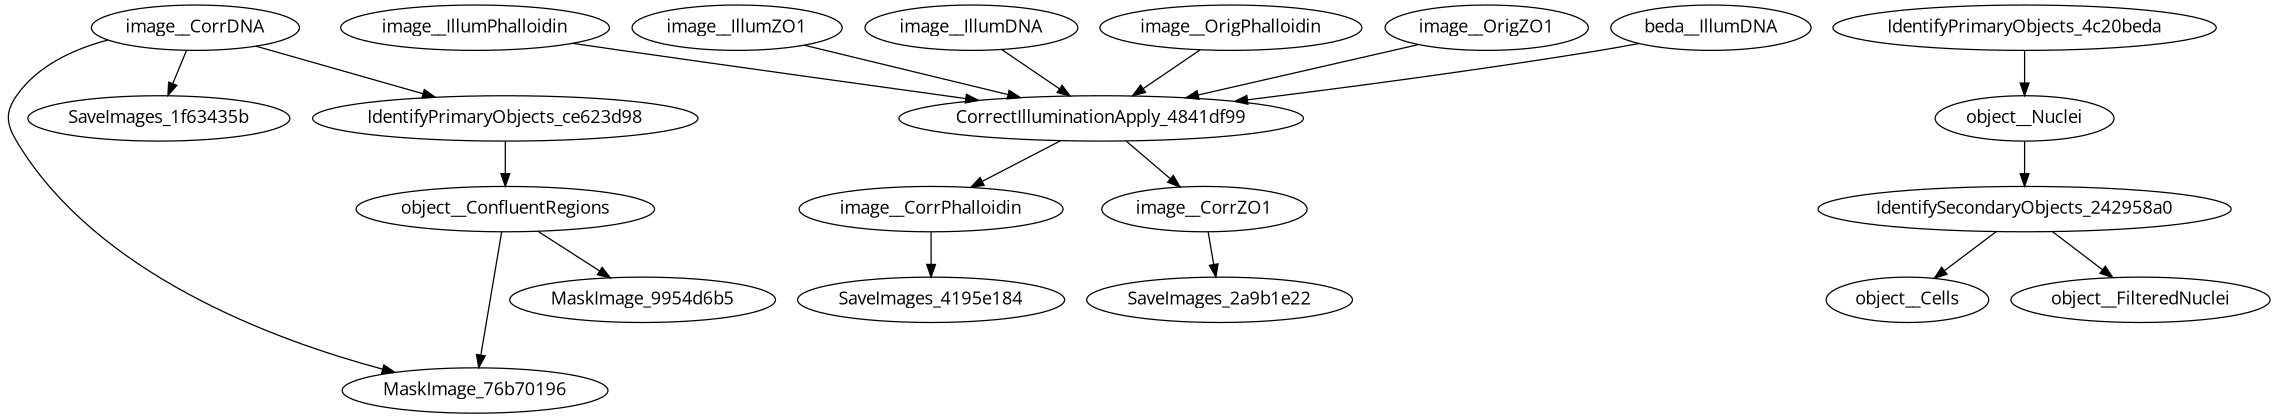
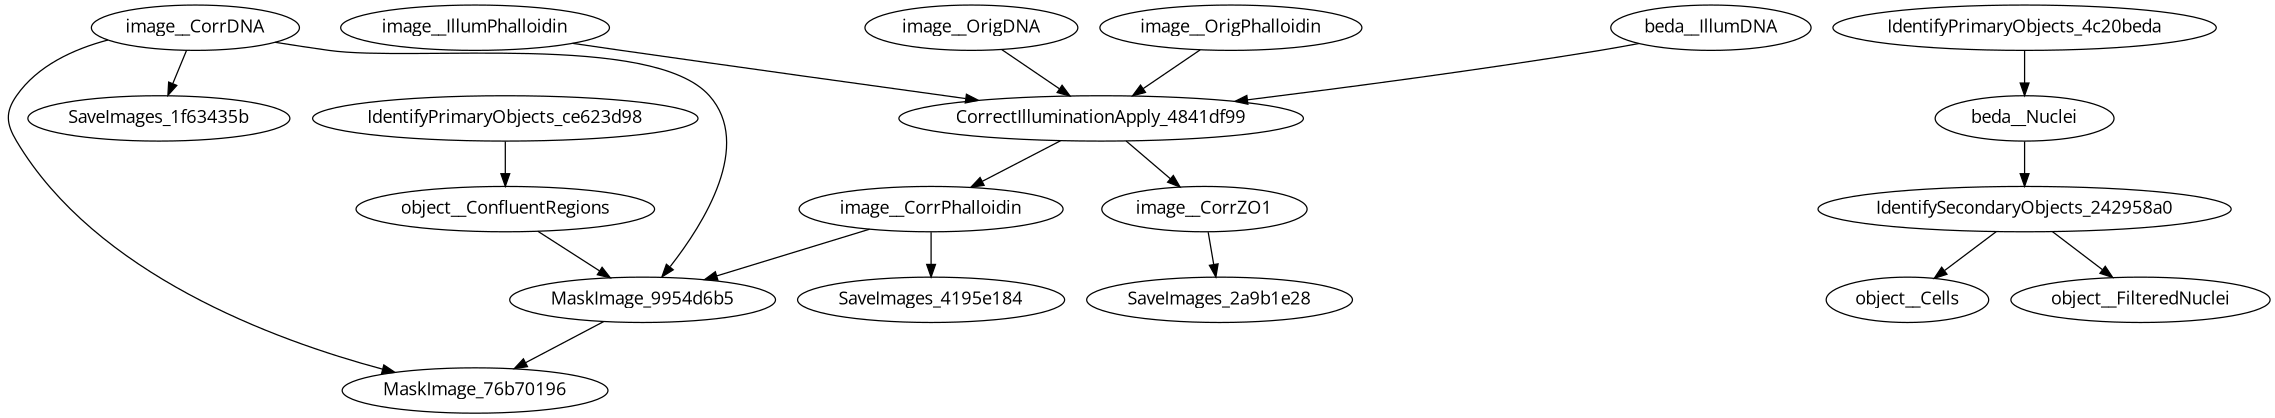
(737, 28) -> none
(971, 28) -> (971, 28)
(1487, 28) -> none
(339, 70) -> (591, 57)
(2025, 118) -> (2025, 118)
none -> (793, 253)
(491, 293) -> (565, 342)
(1220, 300) -> (1220, 300)
